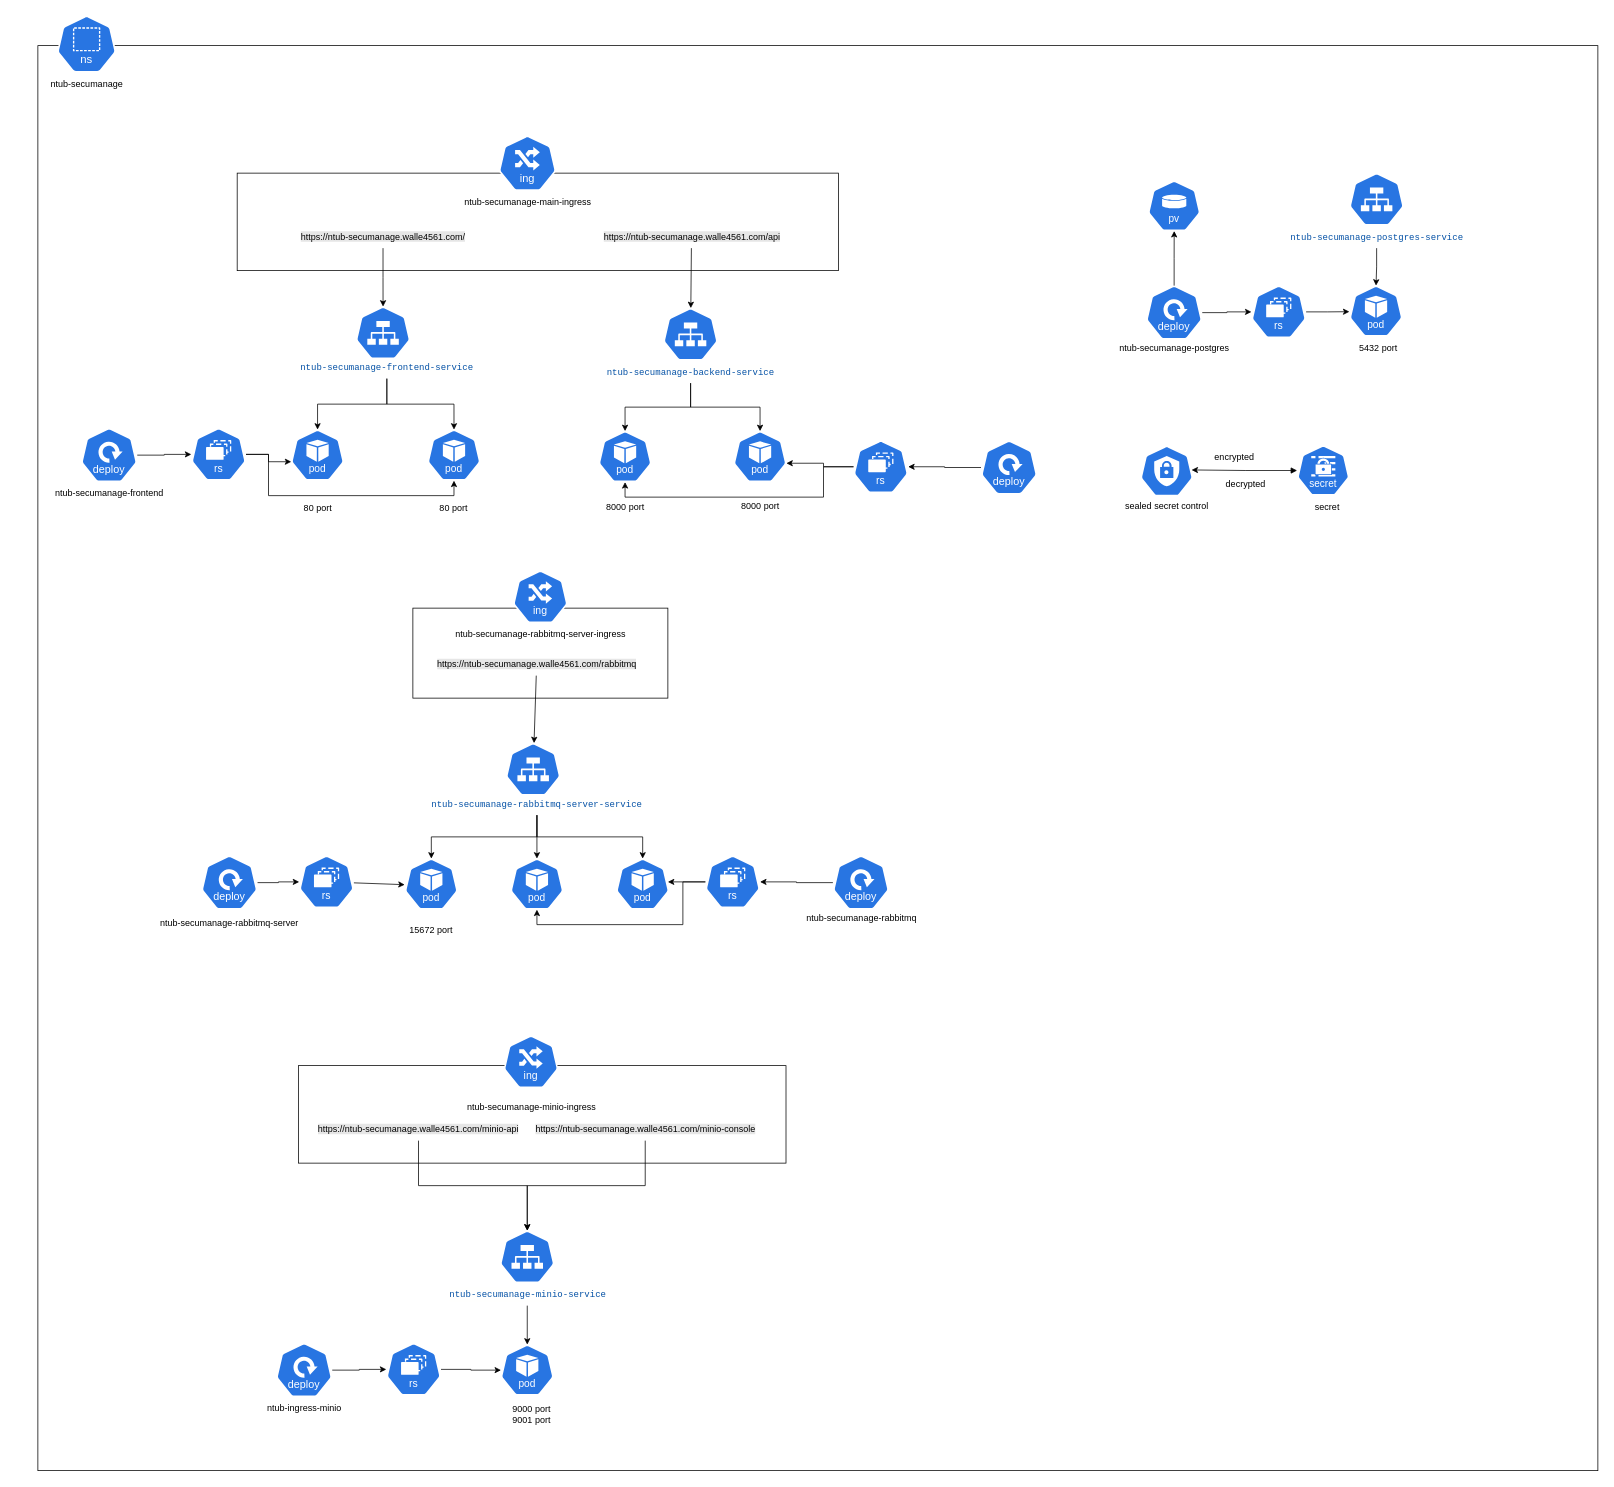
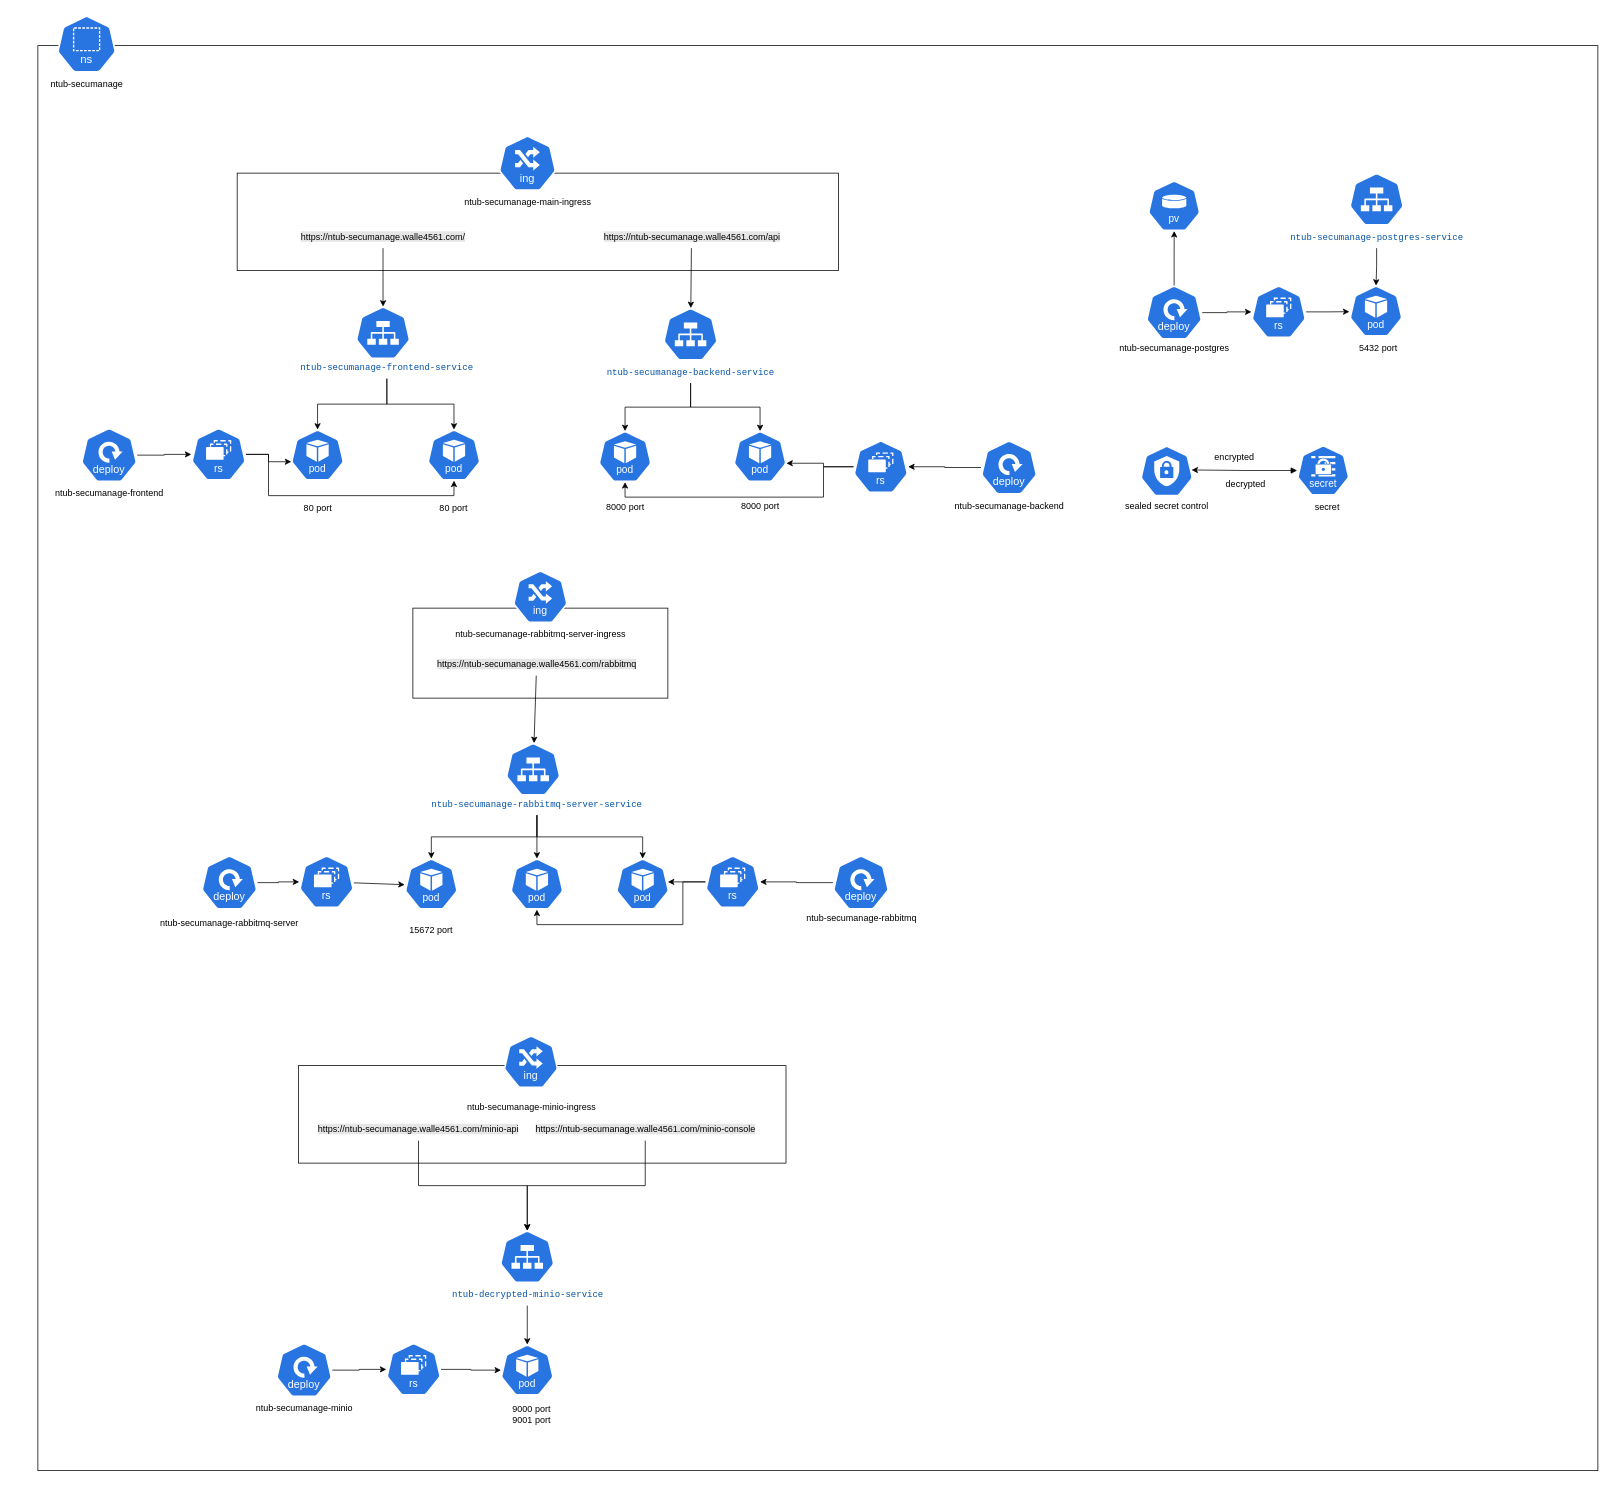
none -> (1009, 506)
(528, 1294) -> (528, 1294)
(305, 1408) -> (305, 1408)
